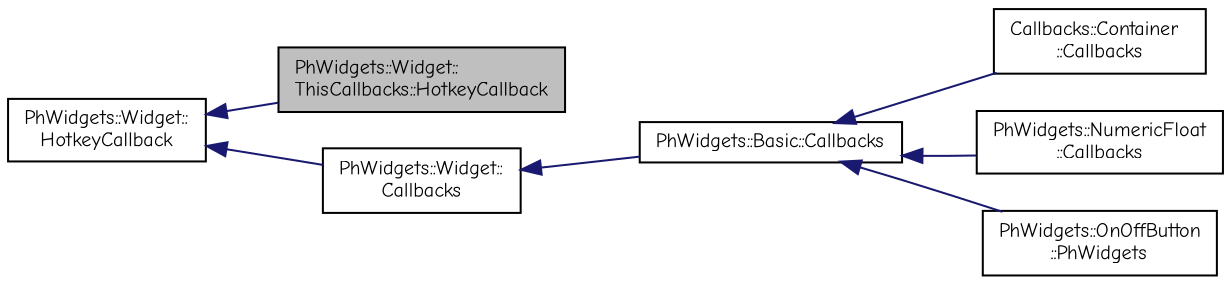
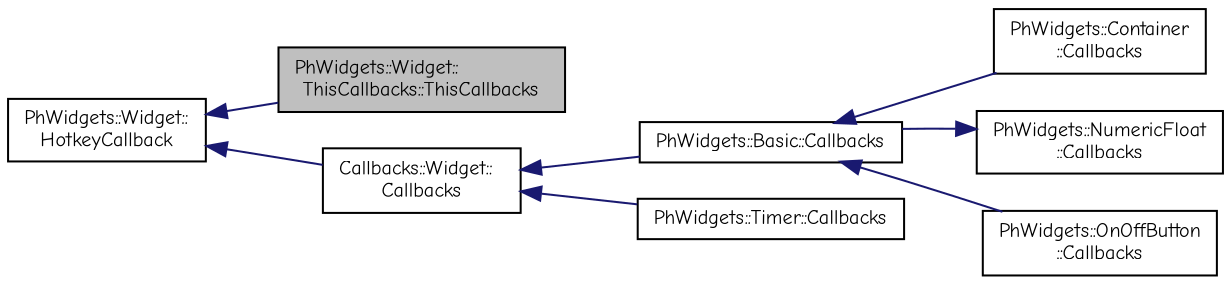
(1100, 41) -> (1100, 41)
(422, 80) -> (422, 80)
(949, 156) -> (929, 129)
(422, 181) -> (422, 181)
none -> (771, 219)
(1100, 243) -> (1100, 243)
